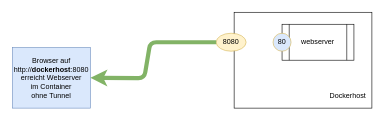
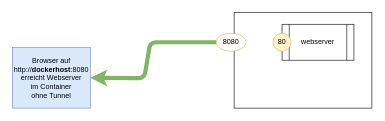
(231, 42) -> (231, 42)
(282, 42) -> (282, 42)
(348, 96) -> none
